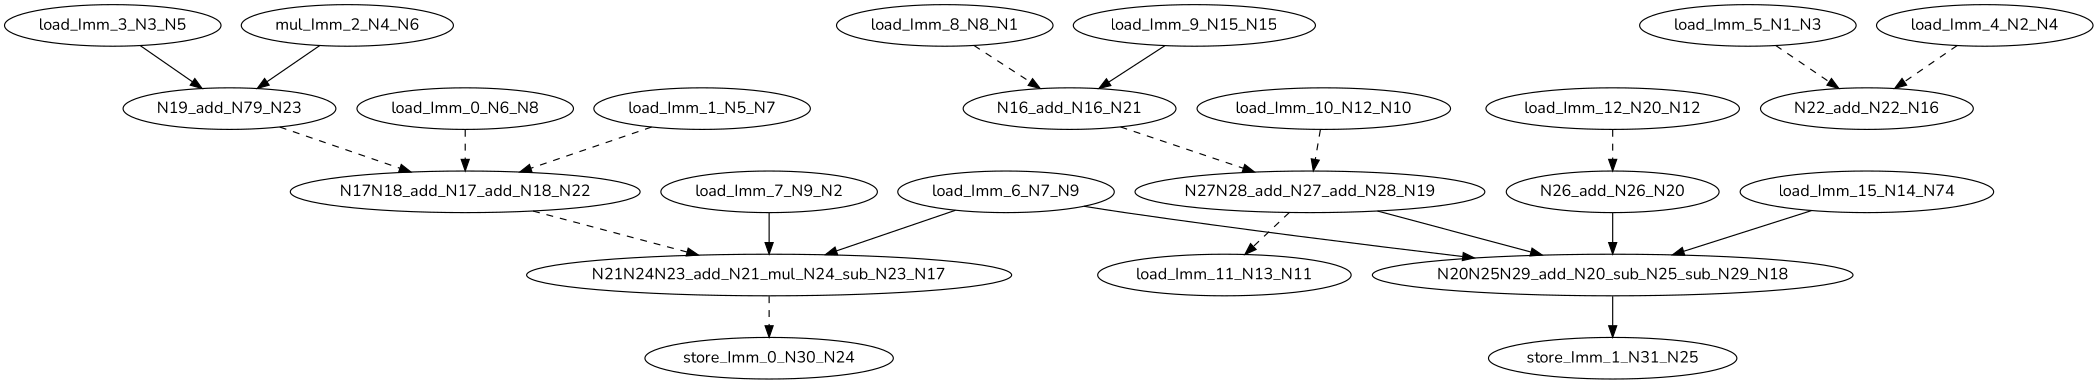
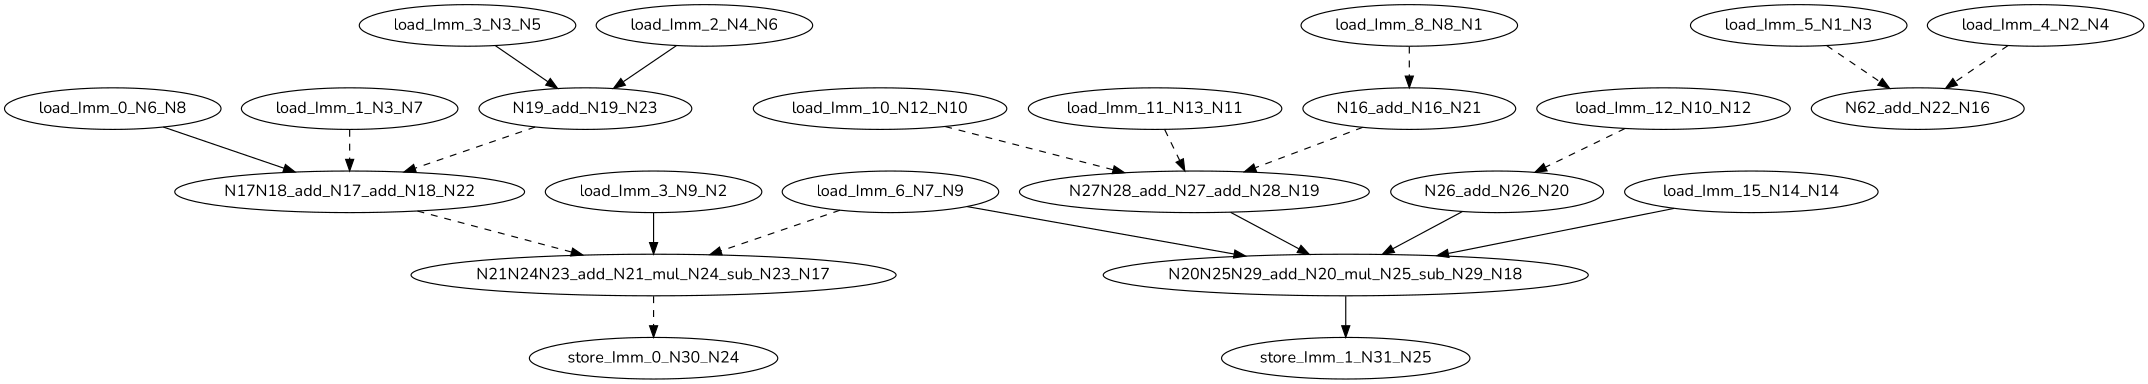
(347, 25) -> (704, 25)
(1194, 25) -> none
(229, 109) -> (585, 109)
(702, 109) -> (350, 109)
(1613, 109) -> (1664, 109)
(1867, 109) -> (1918, 109)
(465, 145) -> (224, 148)
(769, 192) -> (654, 192)
(1867, 192) -> (1751, 192)
(1275, 226) -> (1172, 145)
(896, 231) -> (780, 231)
(1613, 275) -> (1346, 275)
